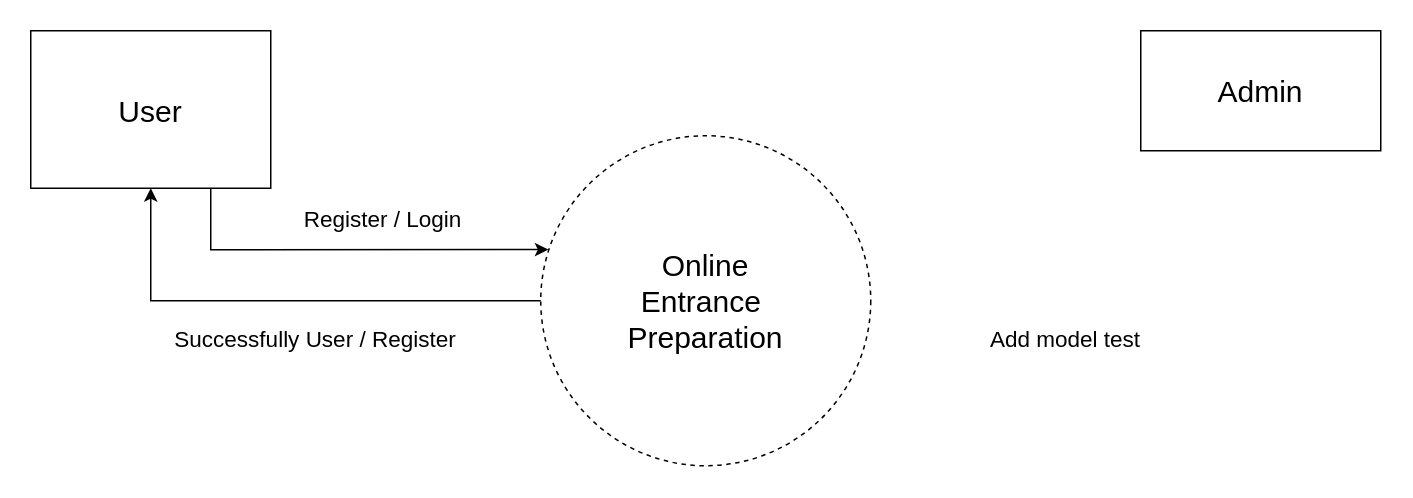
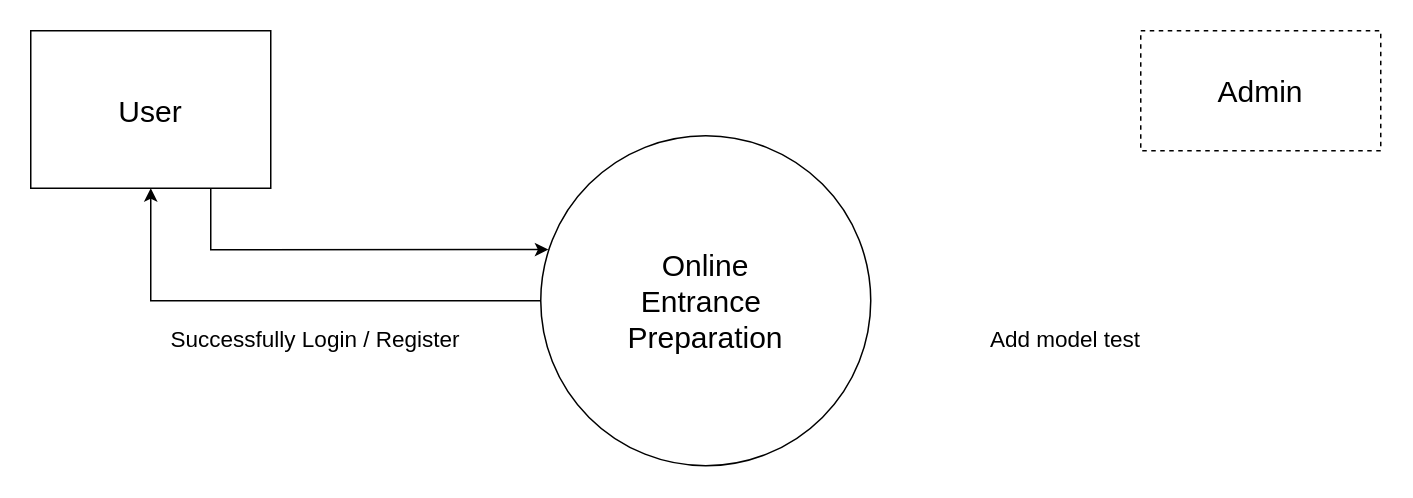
(1261, 91) -> (1261, 91)
(383, 218) -> none
(706, 301) -> (706, 301)
(316, 338) -> (316, 338)
